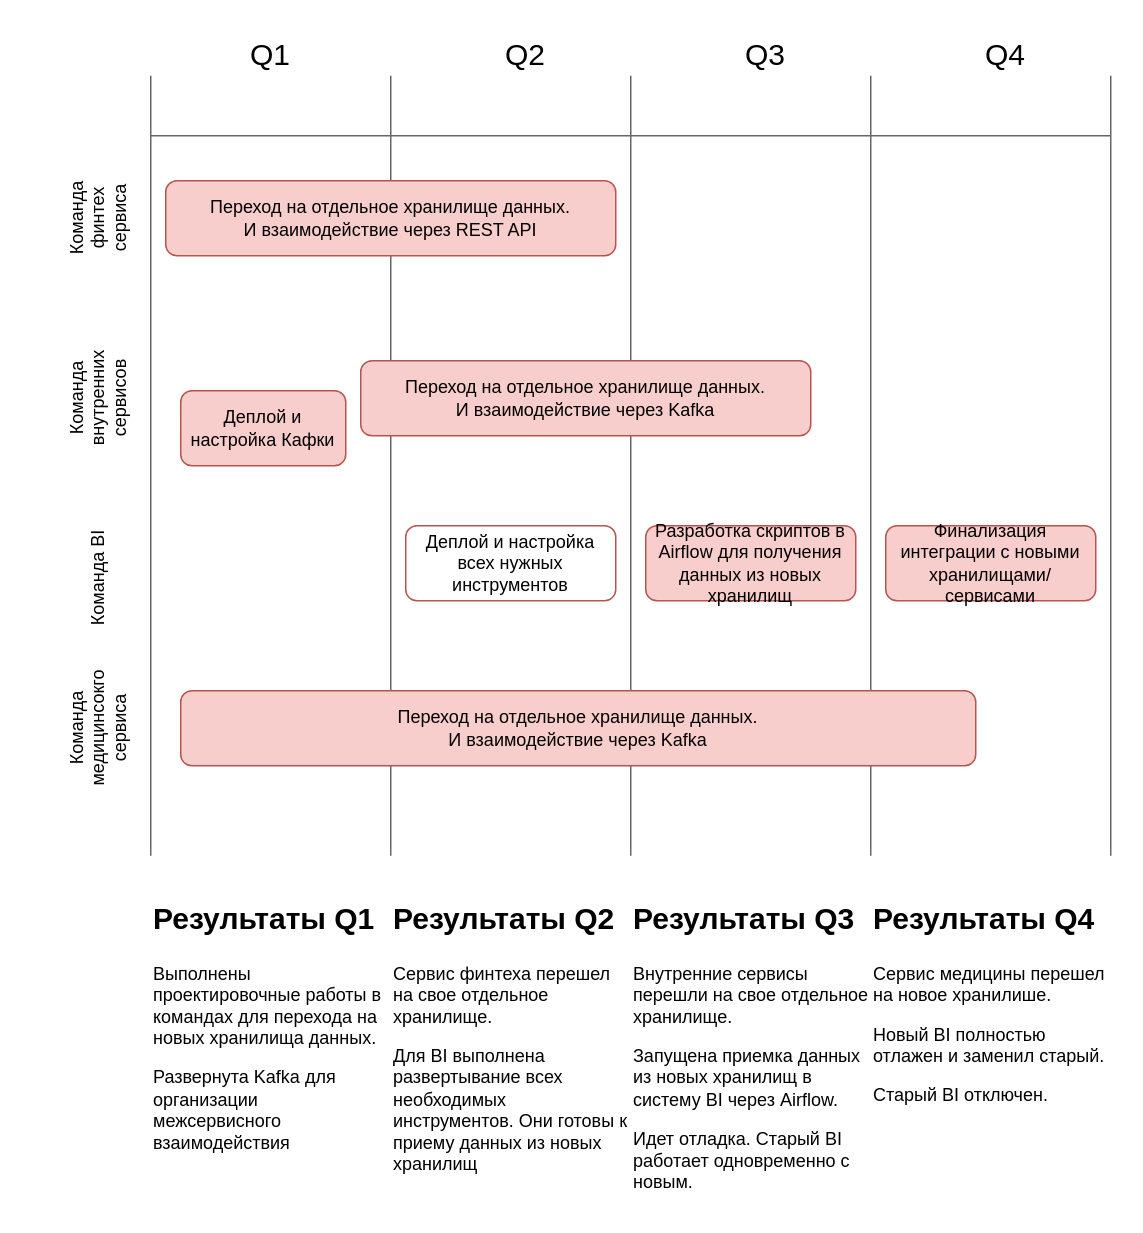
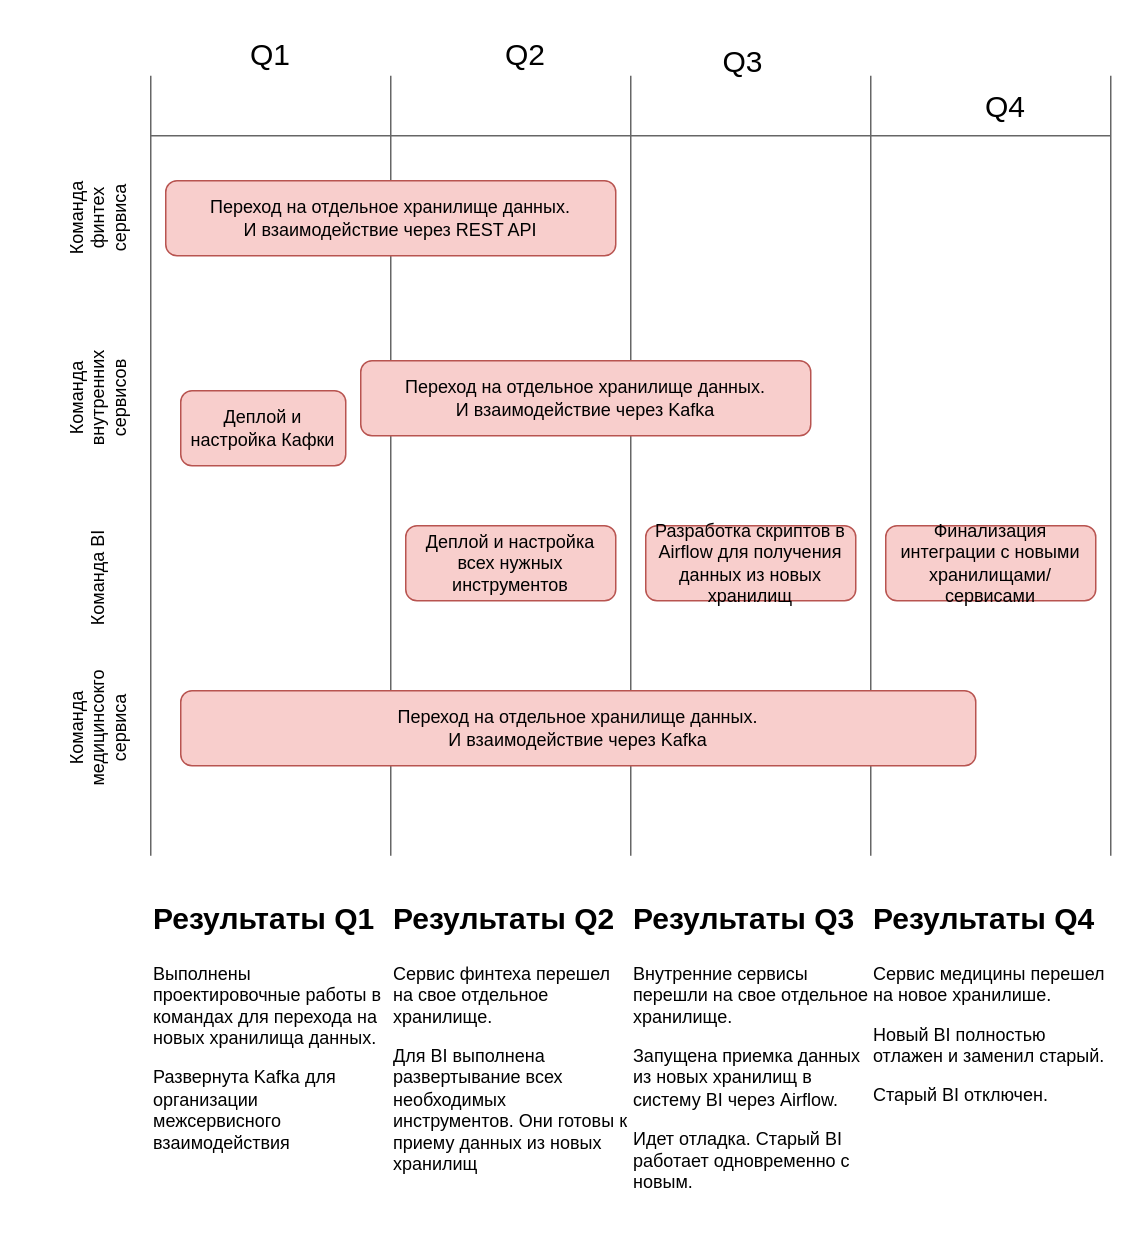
(766, 53) -> (743, 61)
(1006, 53) -> (1006, 106)
(511, 563) -> (511, 563)
